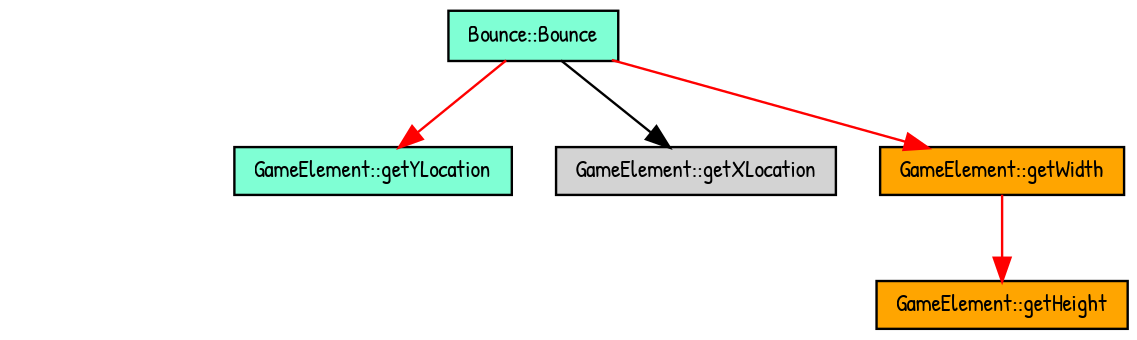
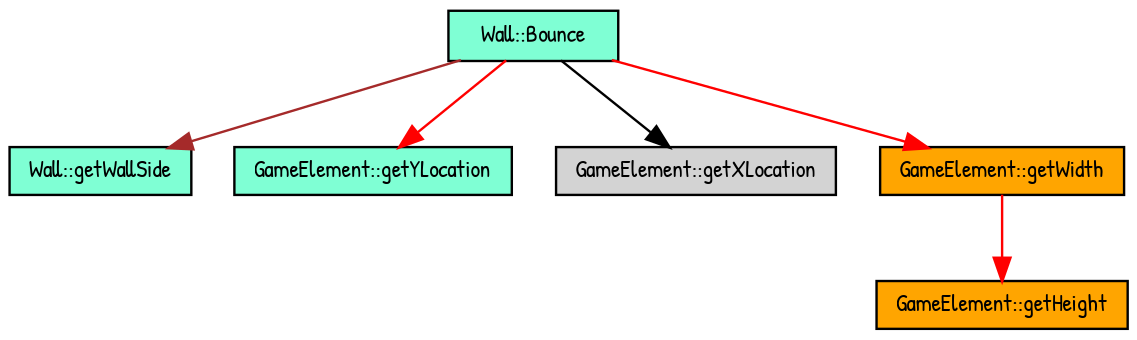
(533, 36) -> (533, 36)
none -> (100, 171)
